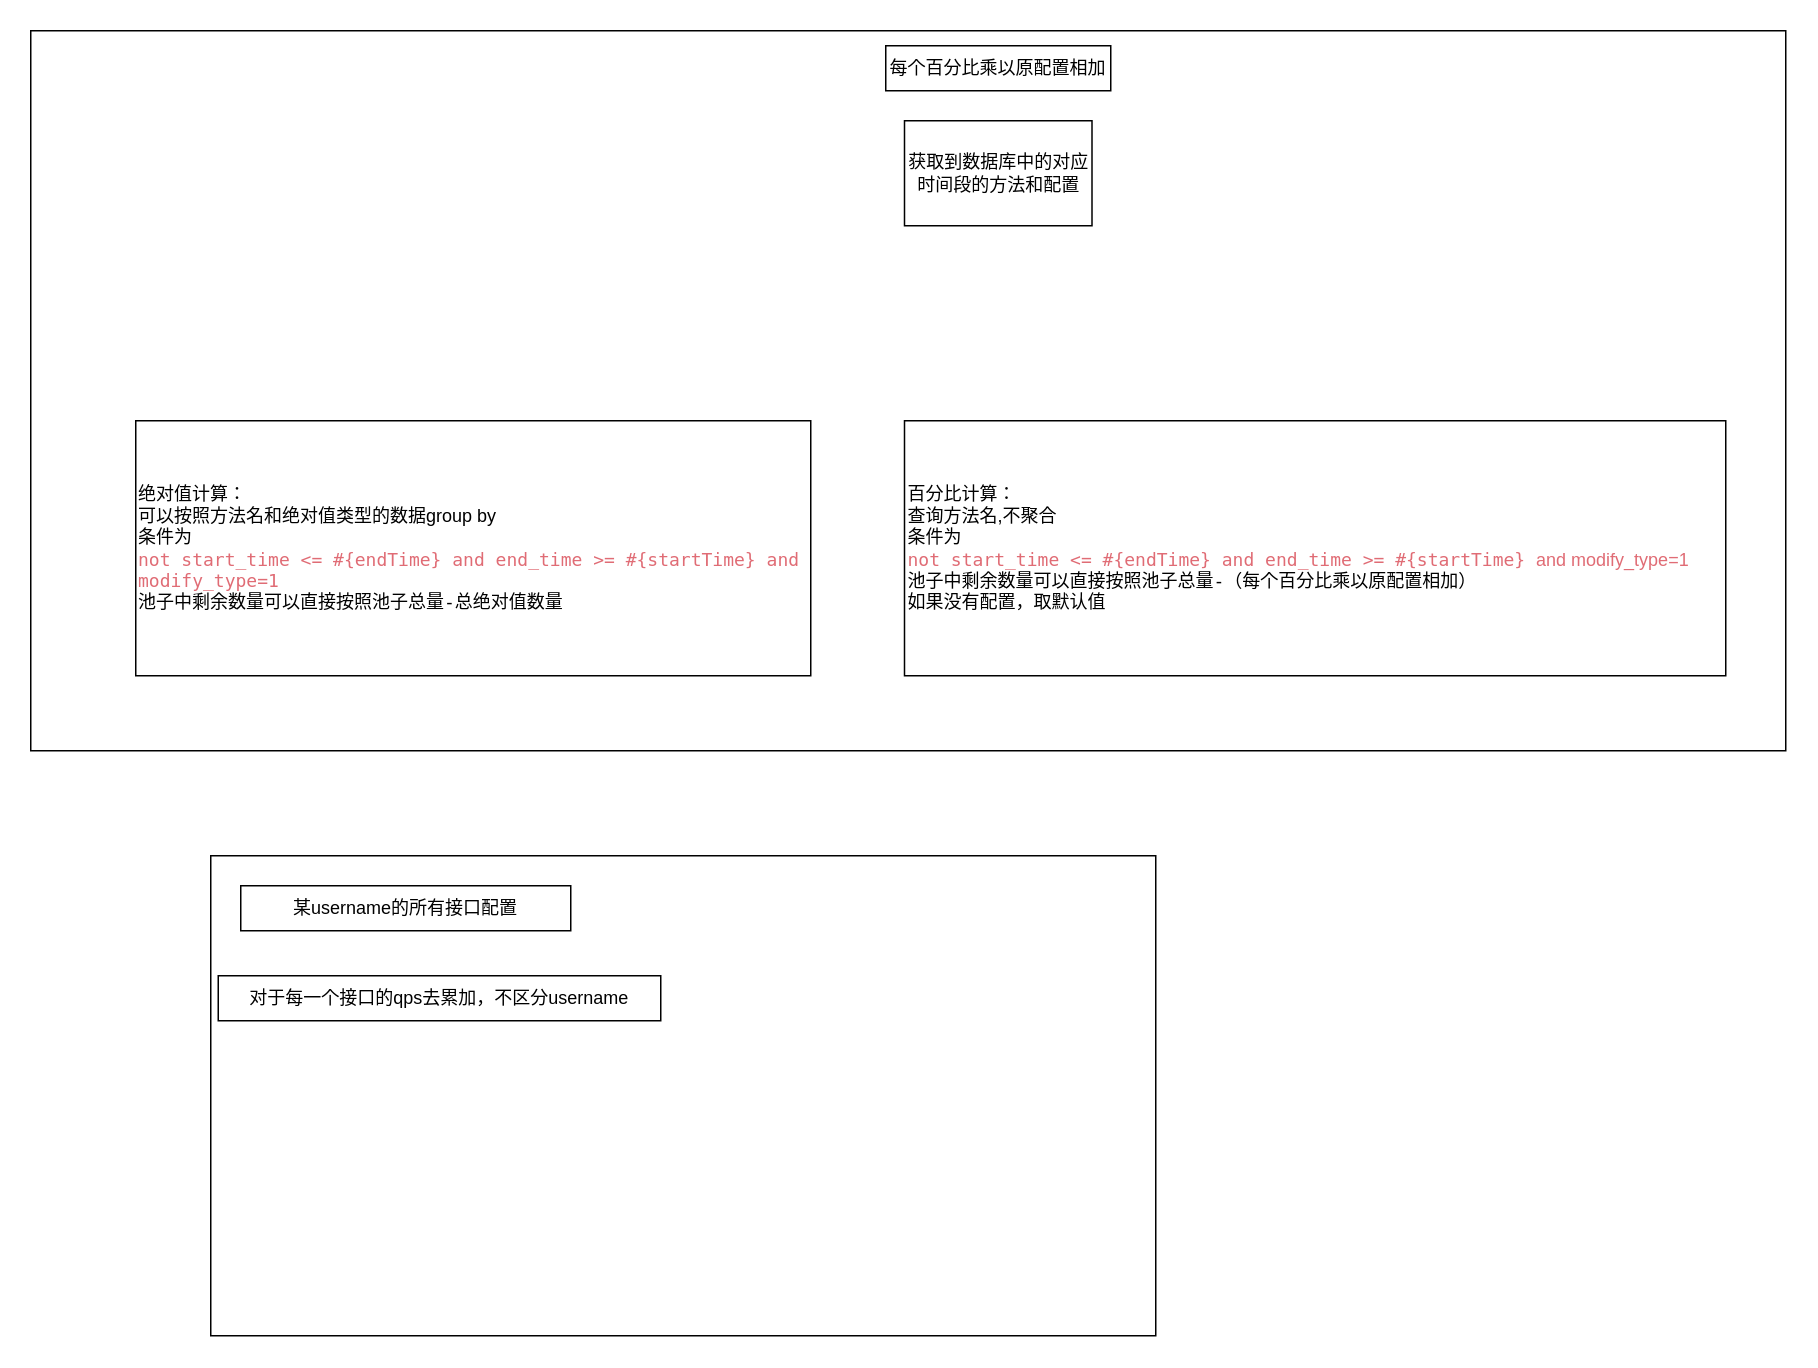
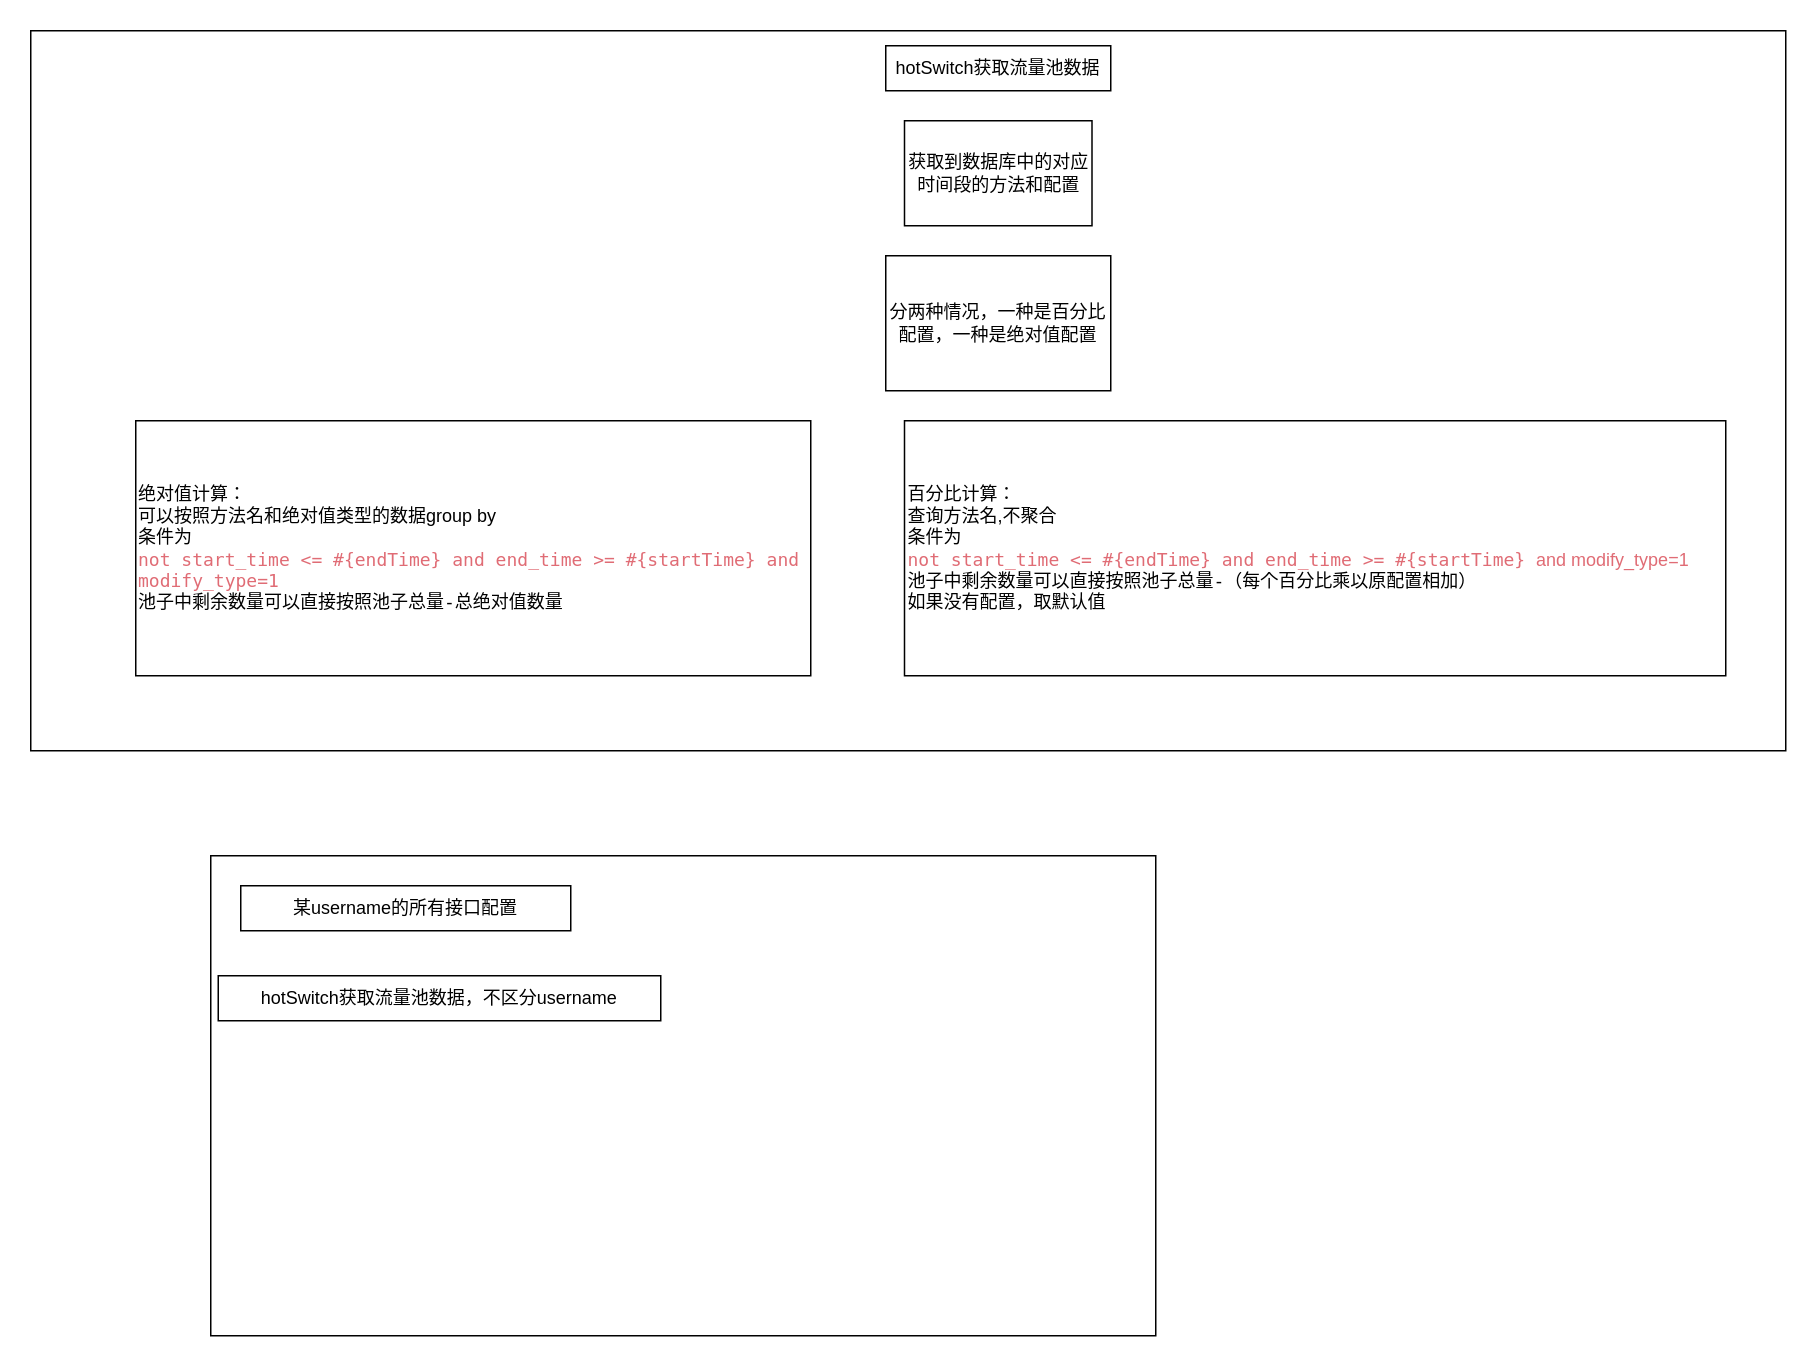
(998, 68) -> (998, 68)
none -> (998, 323)
(440, 998) -> (440, 998)
